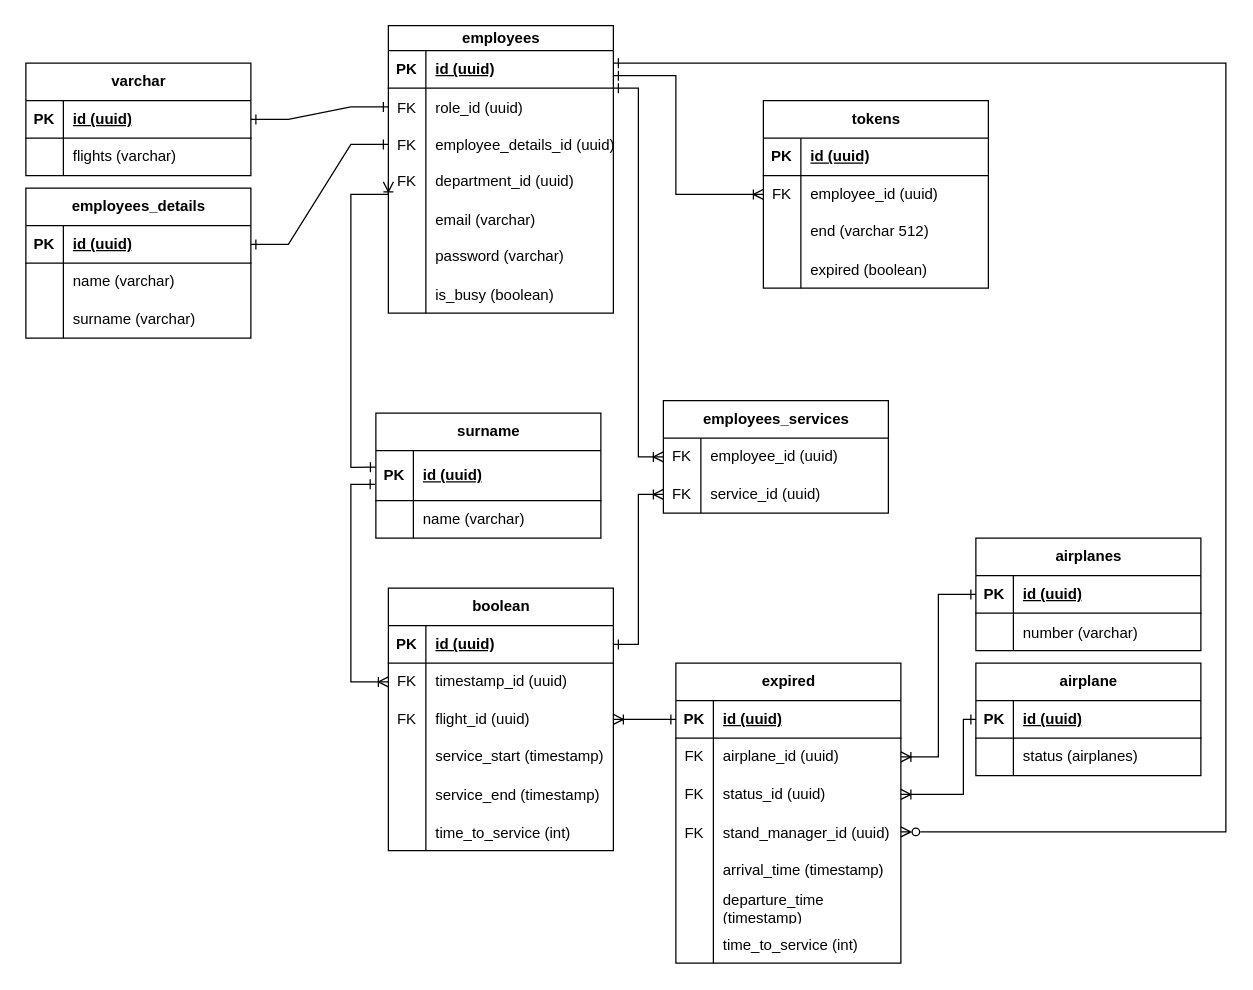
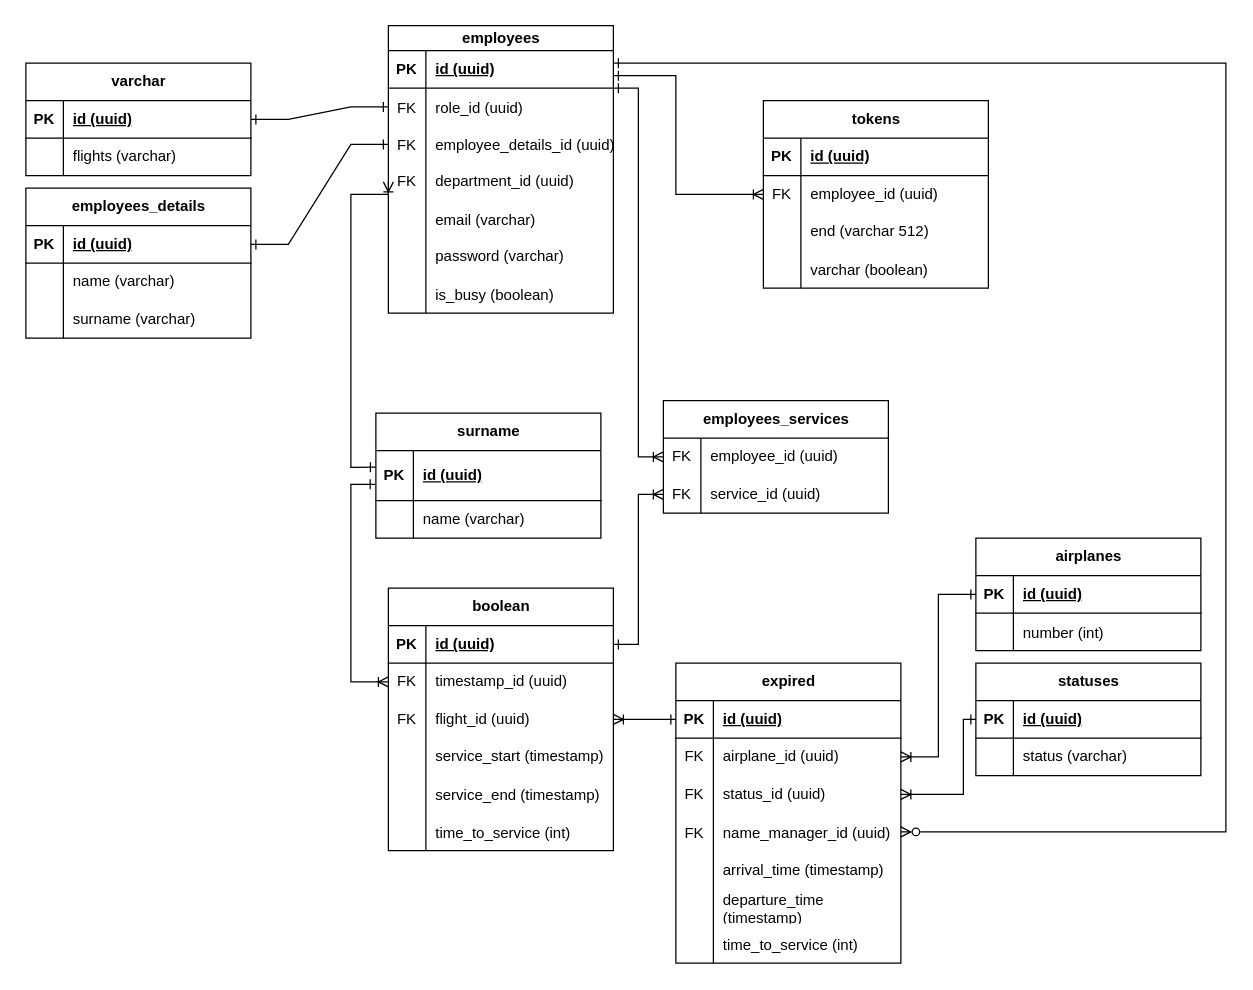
(876, 270) -> (878, 270)
(1088, 633) -> (1069, 633)
(1089, 682) -> (1089, 682)
(1093, 757) -> (1088, 757)
(813, 833) -> (809, 833)
